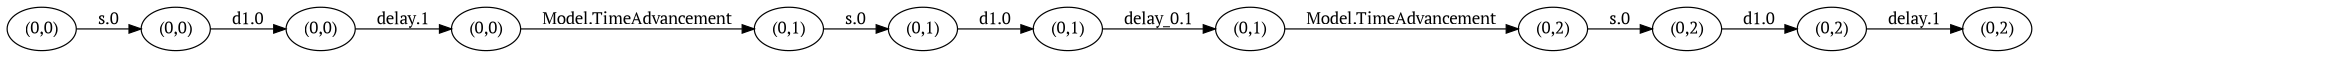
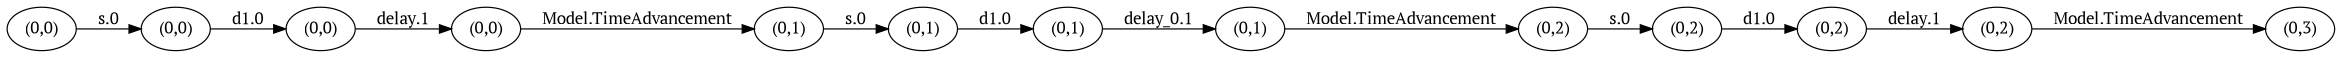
none -> (2300, 29)
